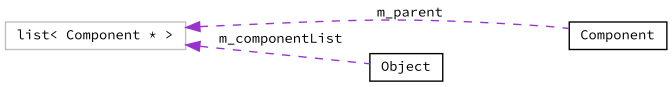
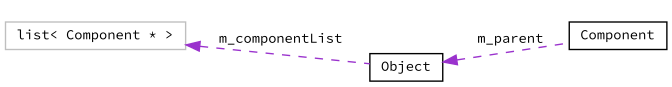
(385, 20) -> (513, 51)
